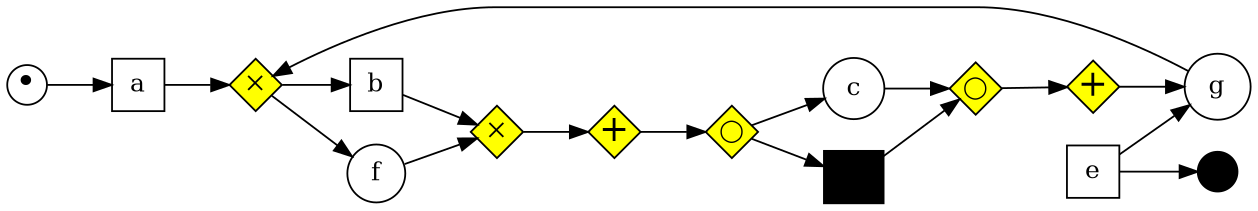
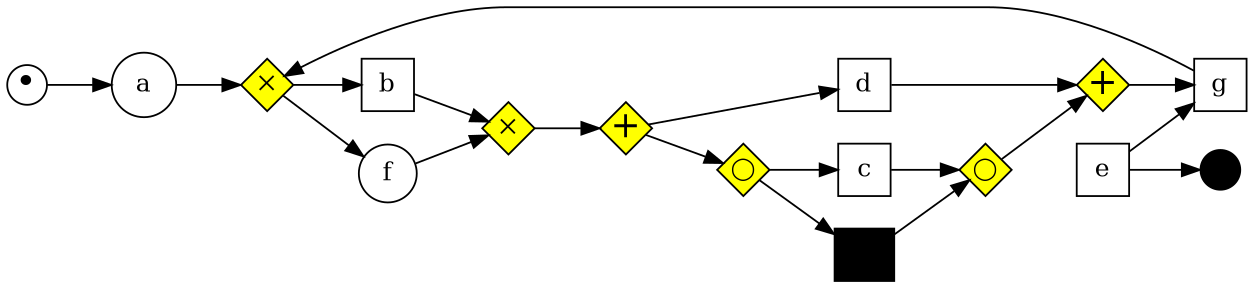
(138, 85) -> (144, 85)
none -> (864, 85)
(1218, 87) -> (1220, 85)
(854, 89) -> (864, 170)
